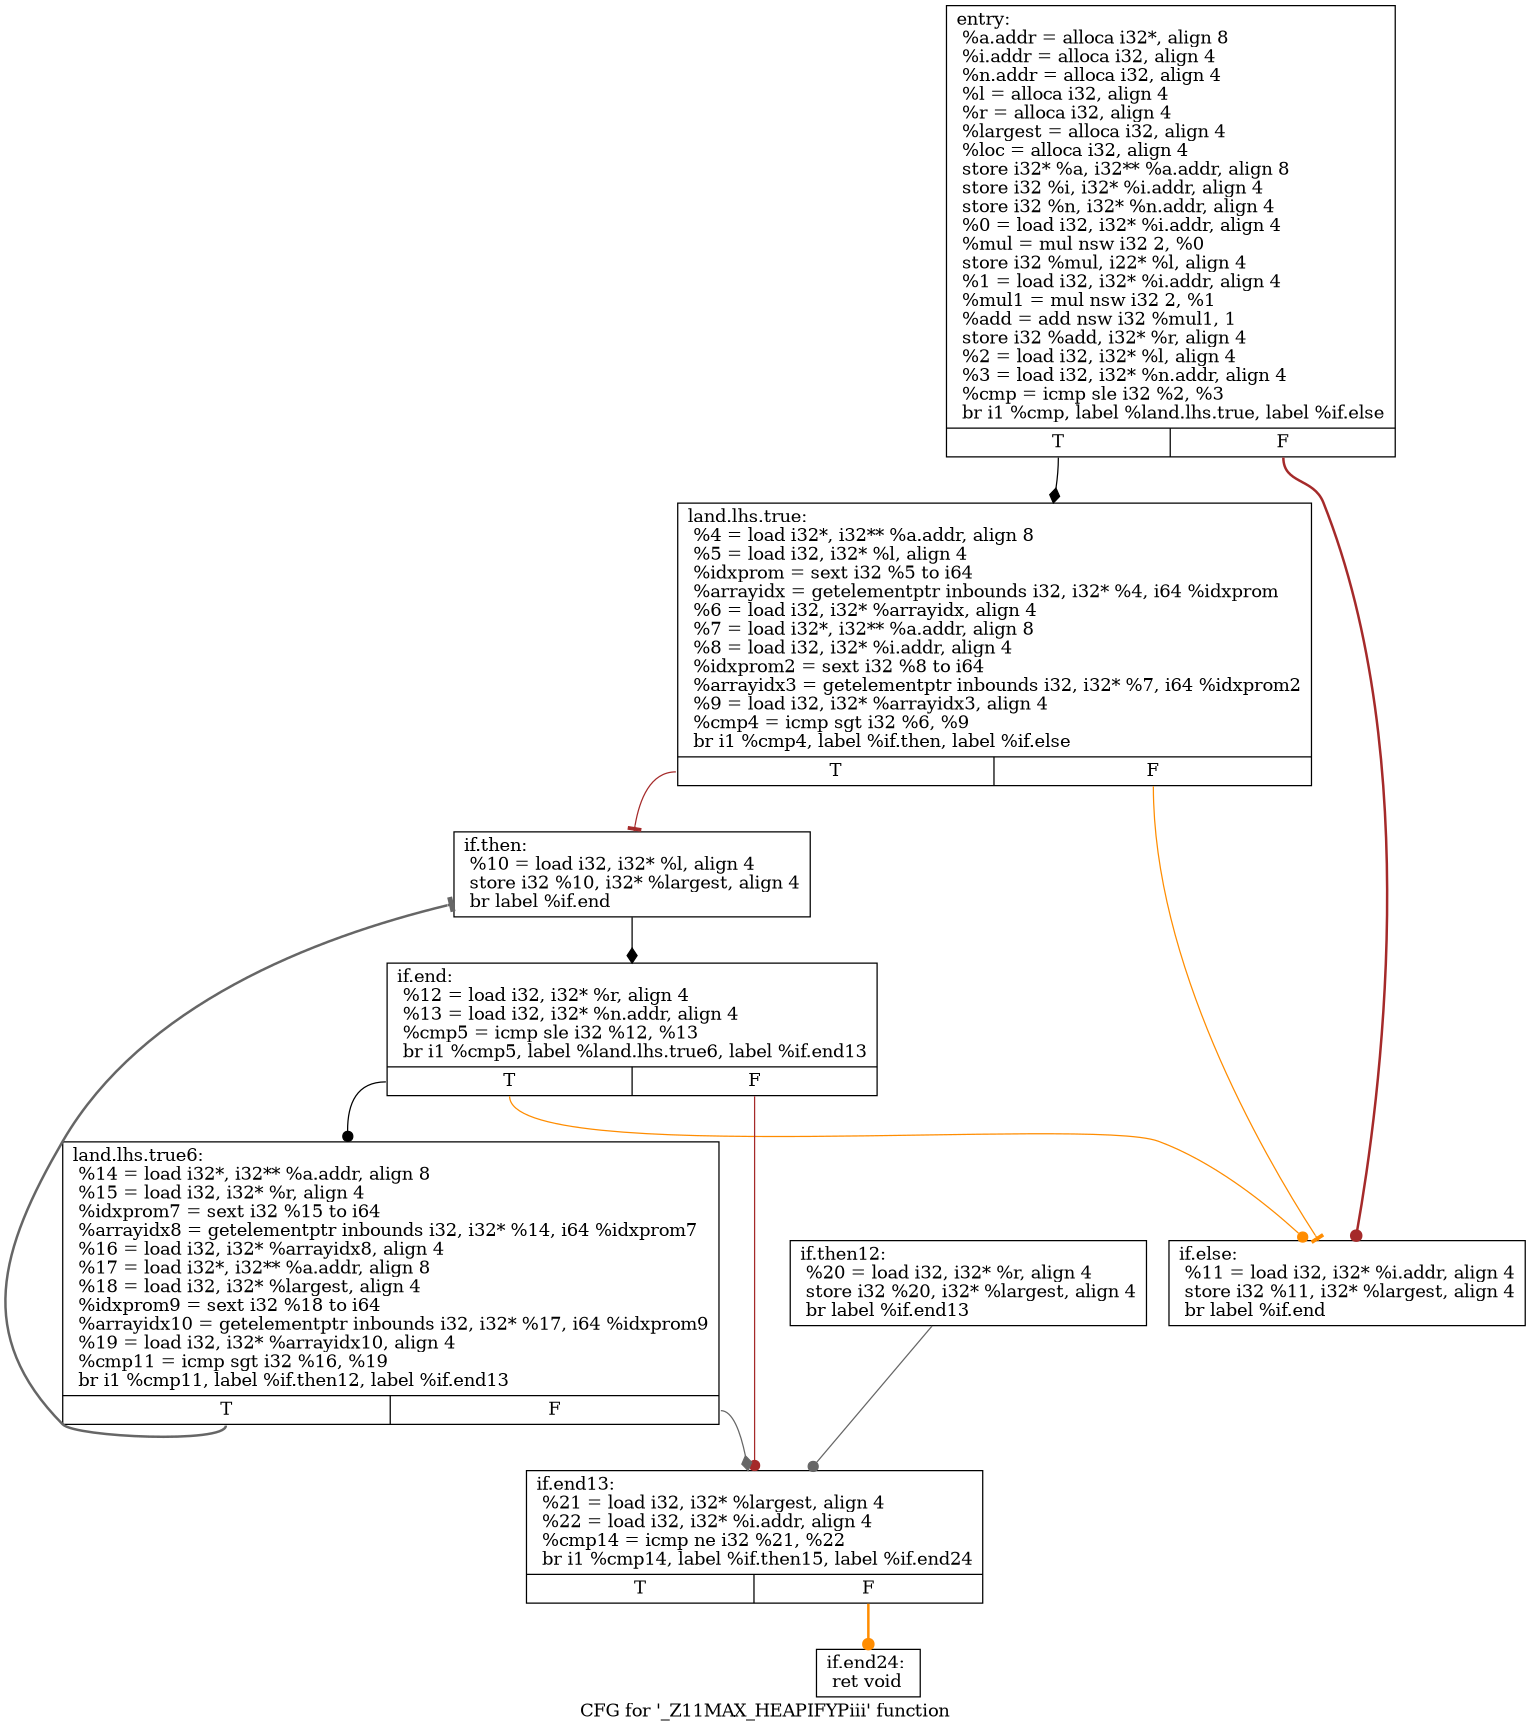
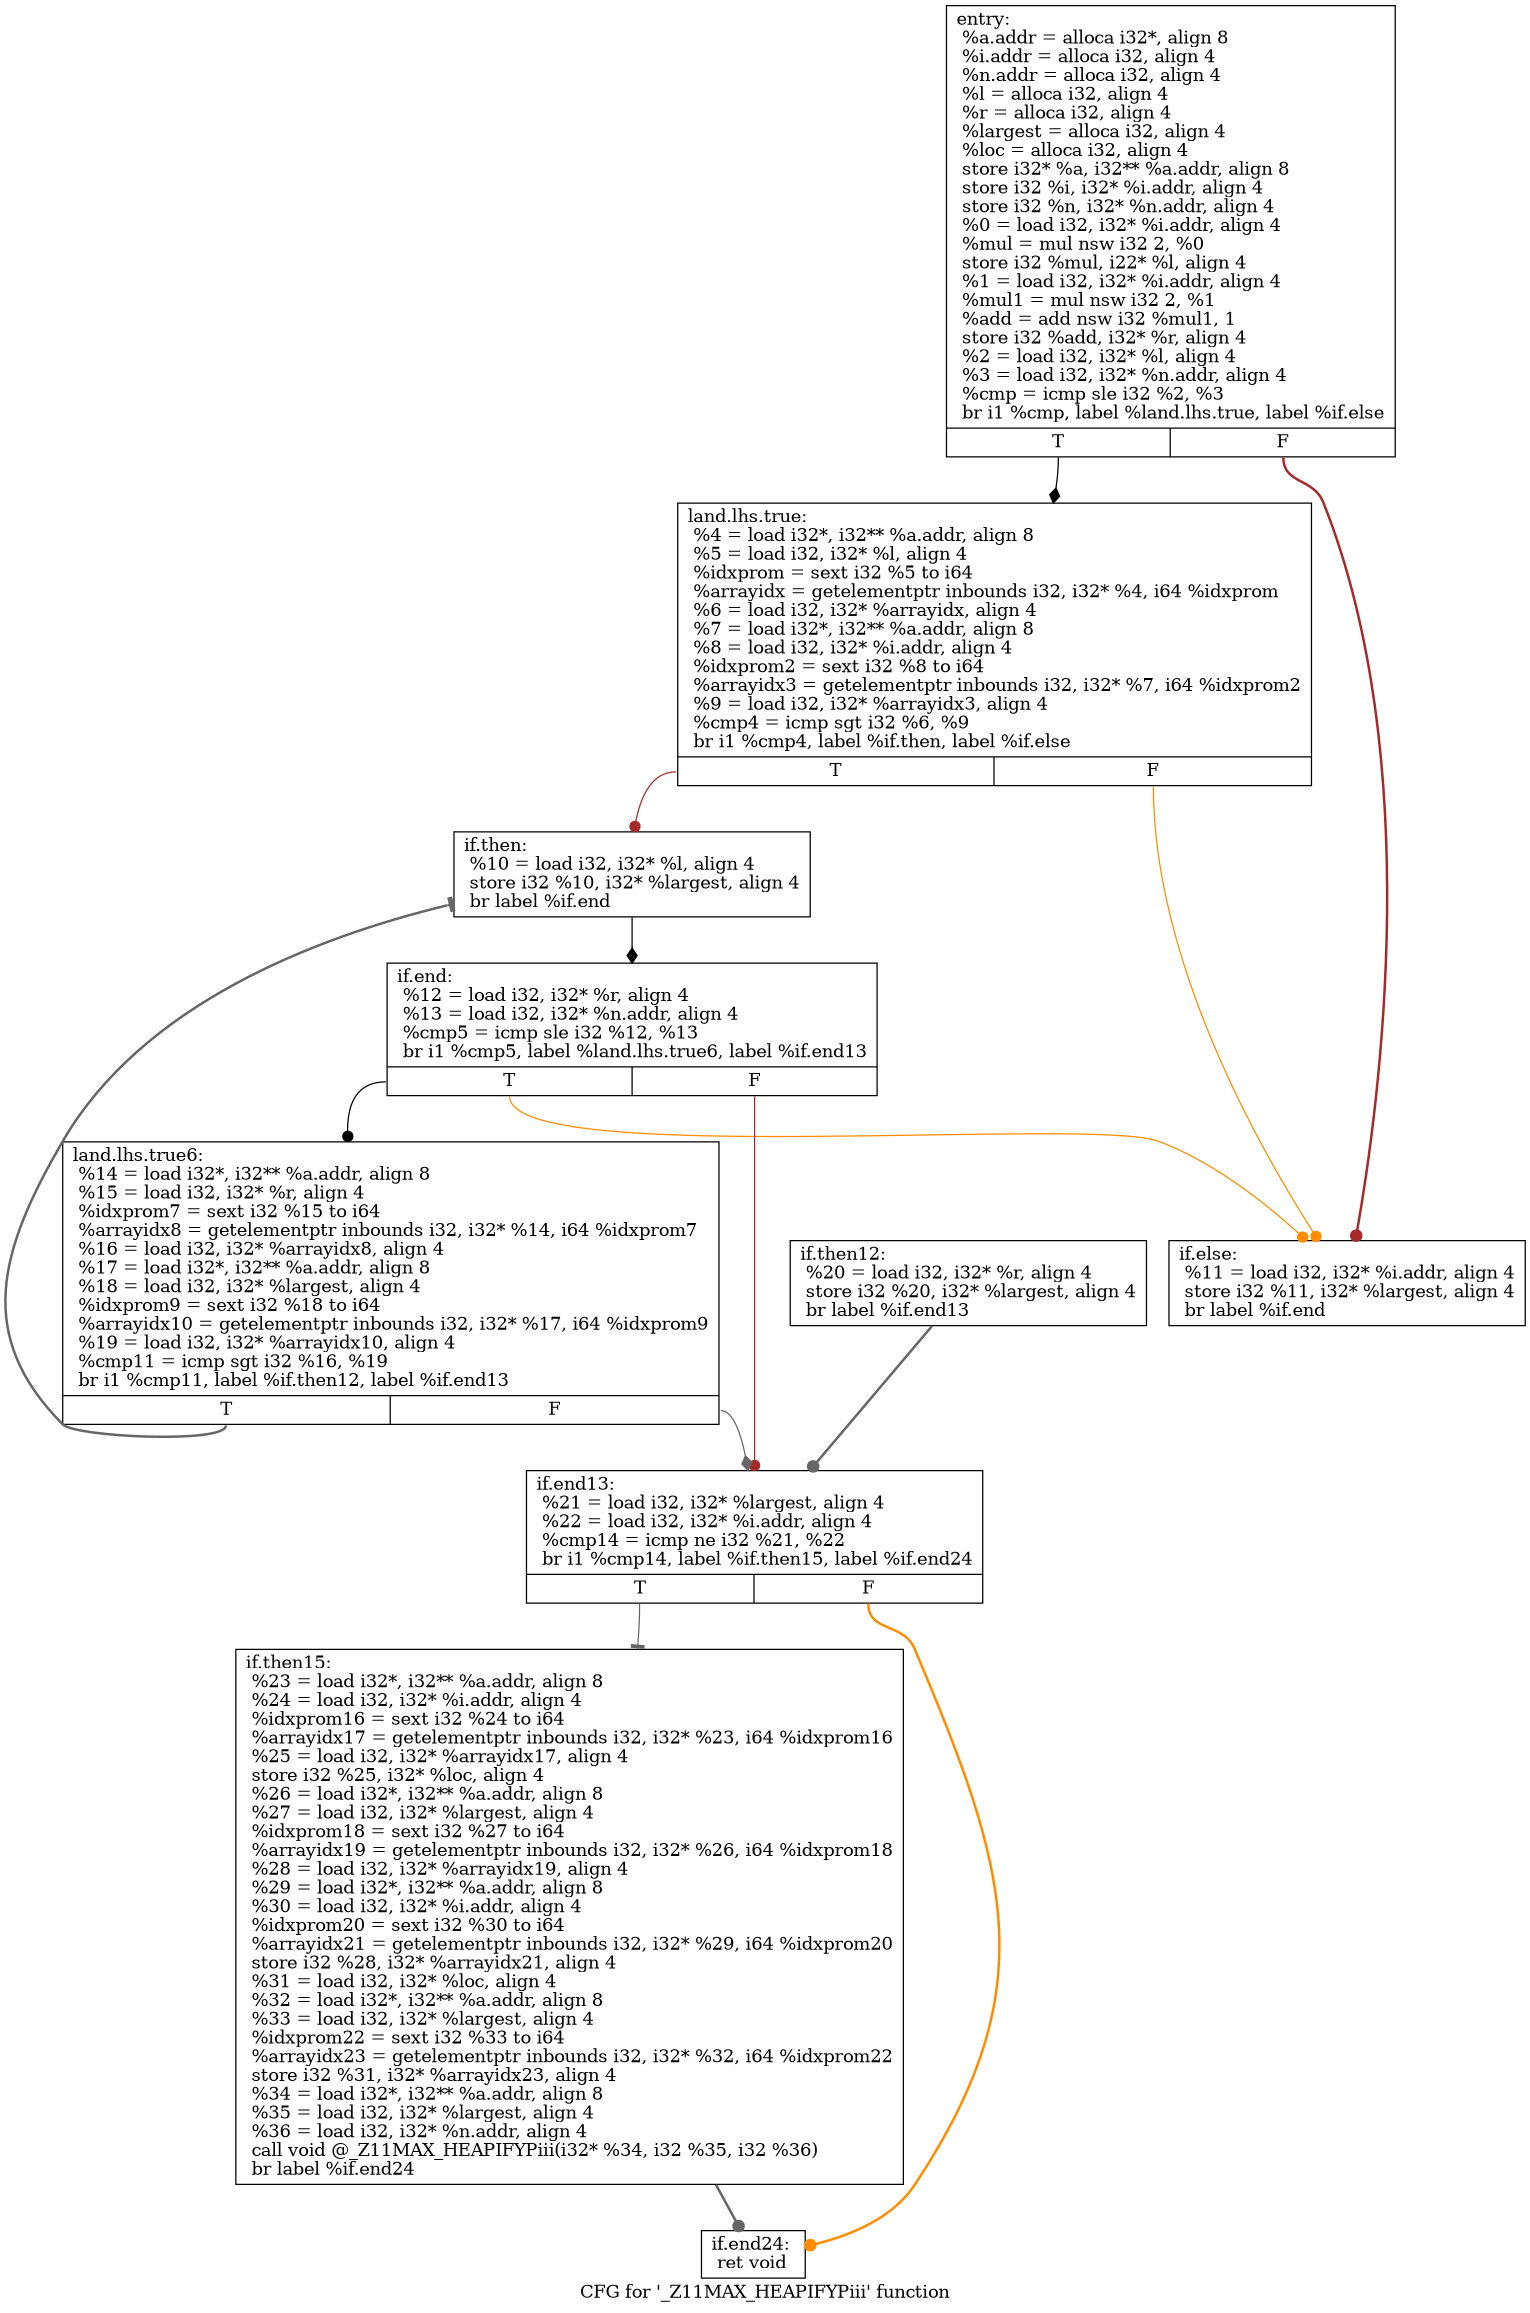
(647, 791) -> (648, 789)
(1205, 1021) -> (1204, 1019)
(874, 1394) -> (874, 1394)
none -> (570, 1917)
